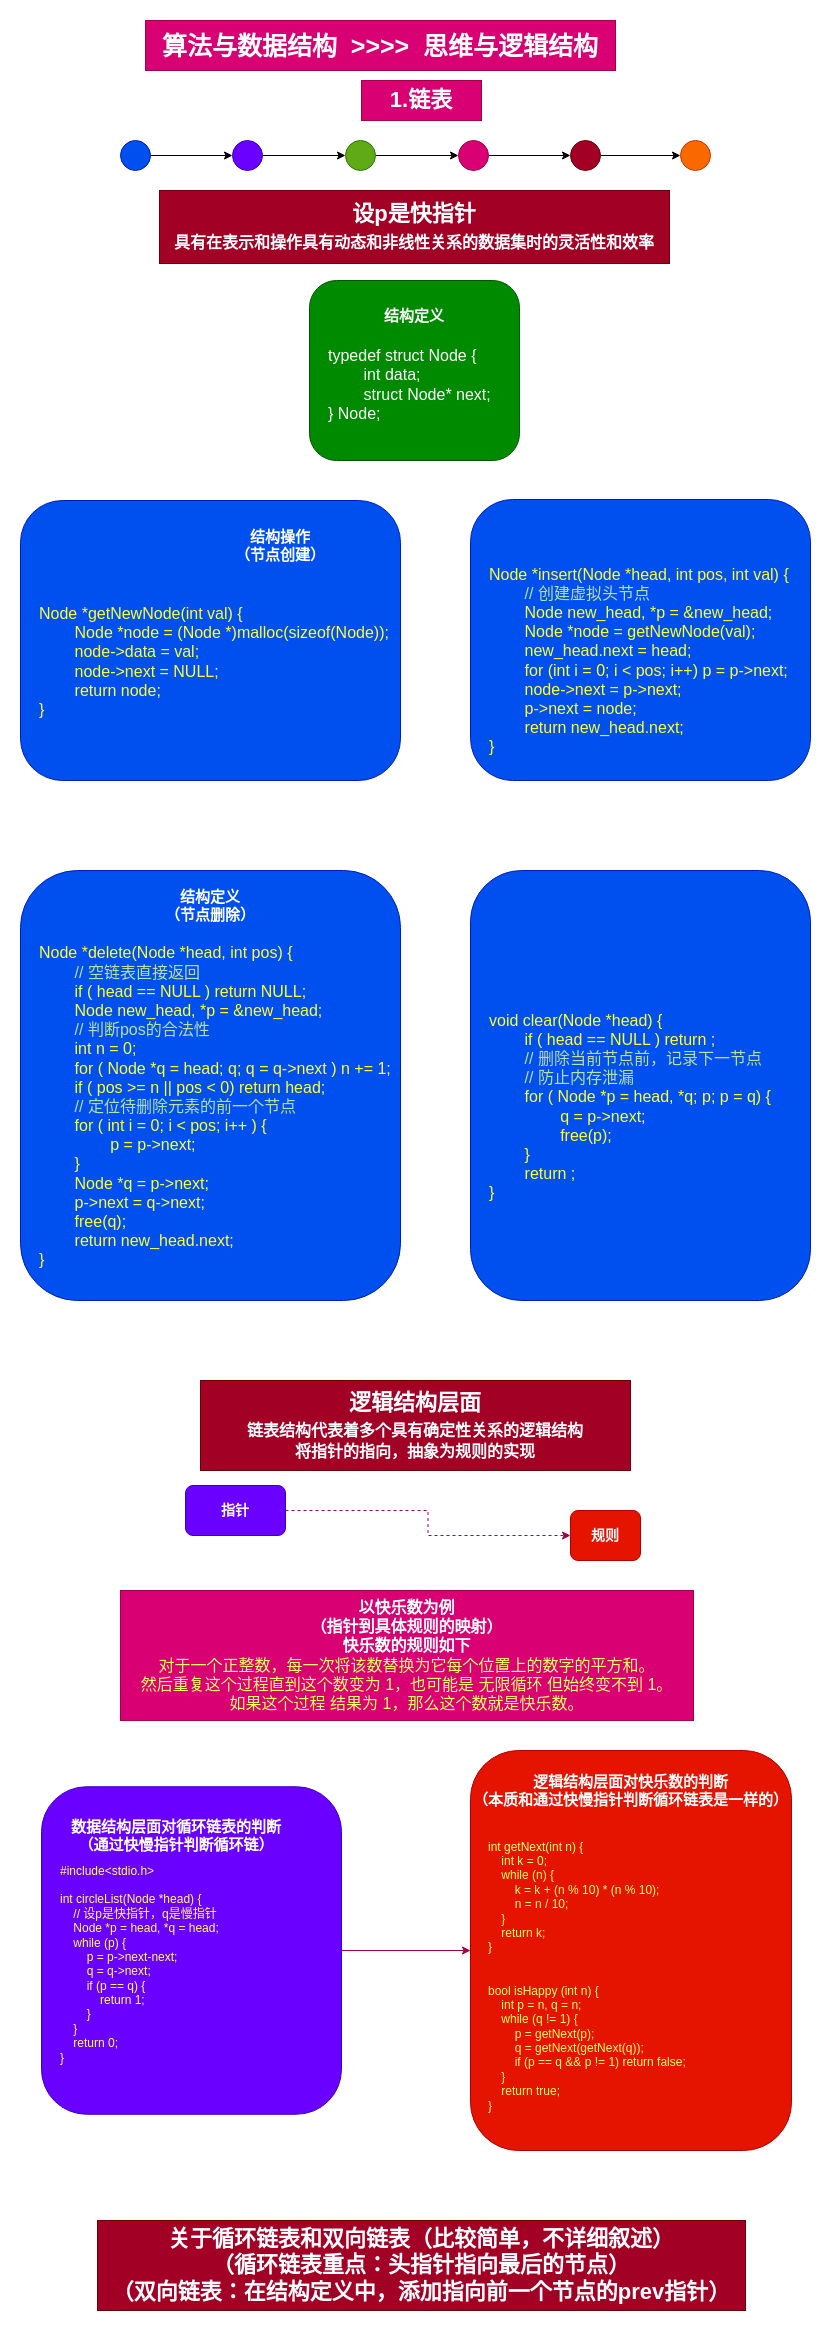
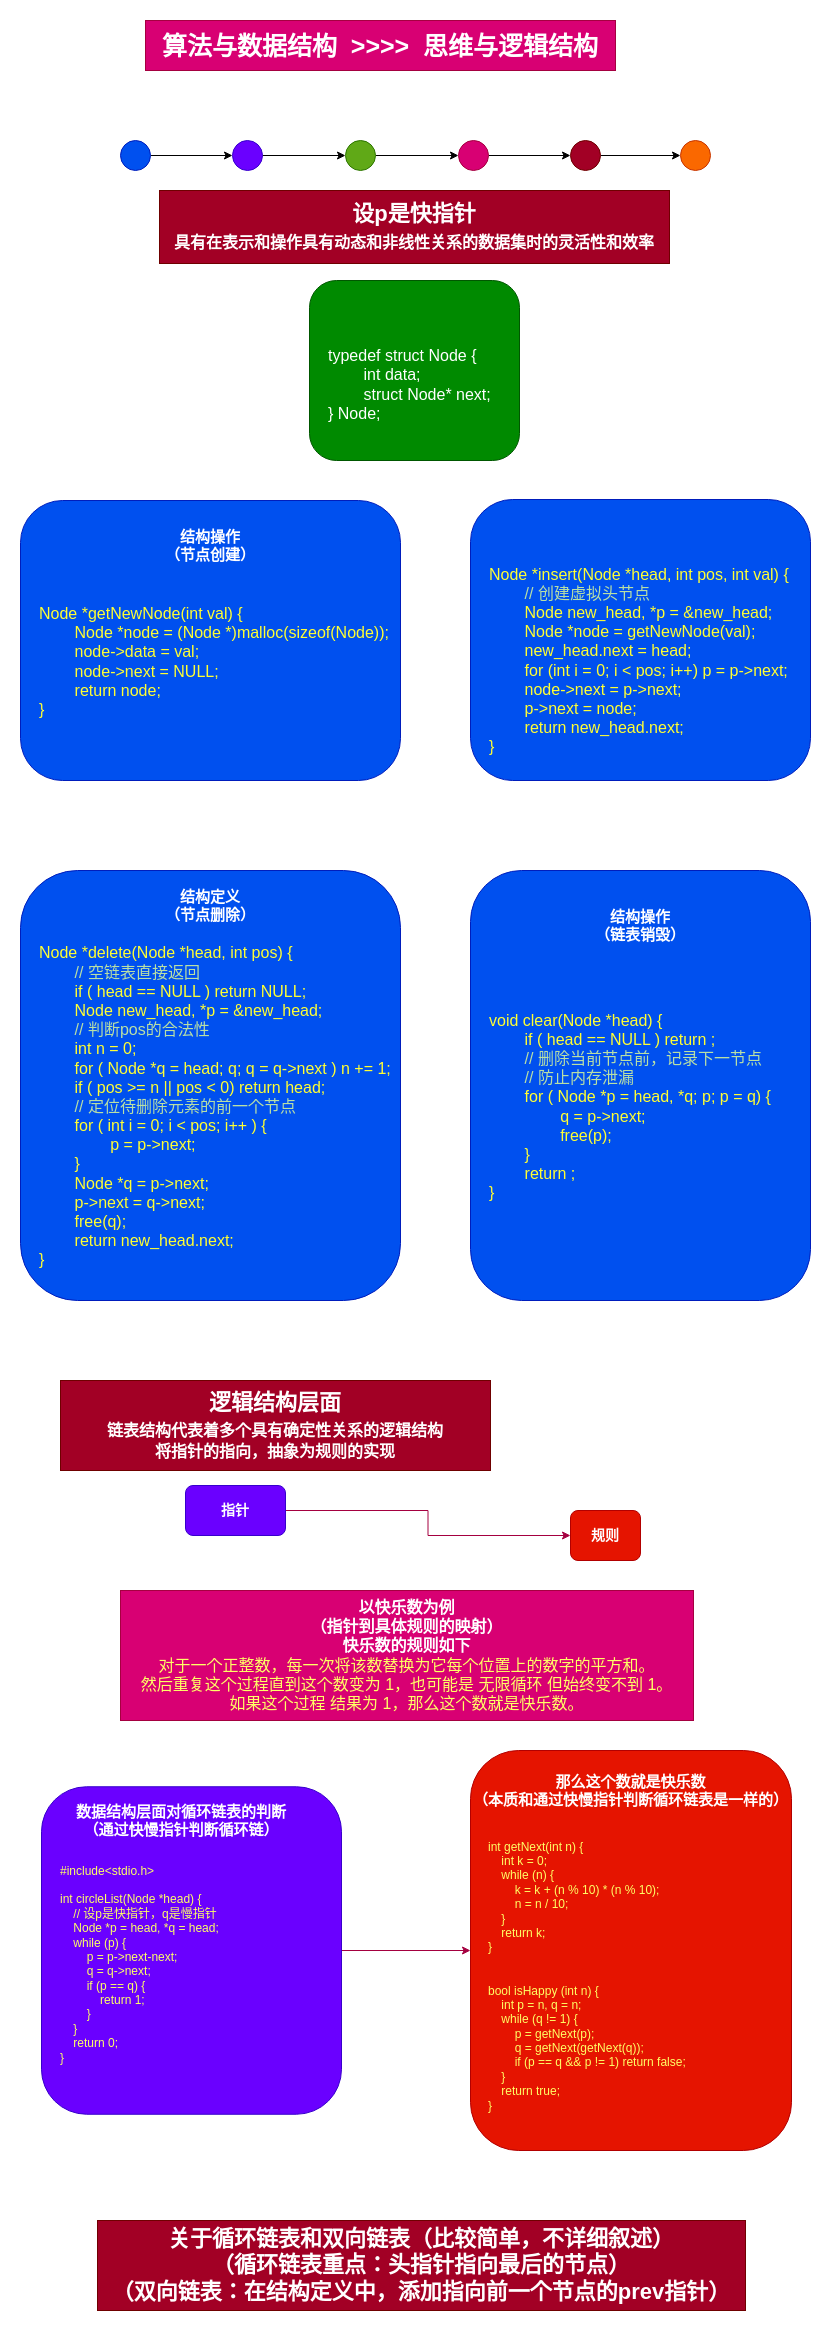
(422, 101) -> none
(415, 316) -> none
(281, 546) -> (211, 546)
none -> (641, 926)
(416, 1426) -> (276, 1426)
(428, 1519) -> (428, 1519)
(631, 1791) -> (631, 1791)
(177, 1836) -> (182, 1821)
